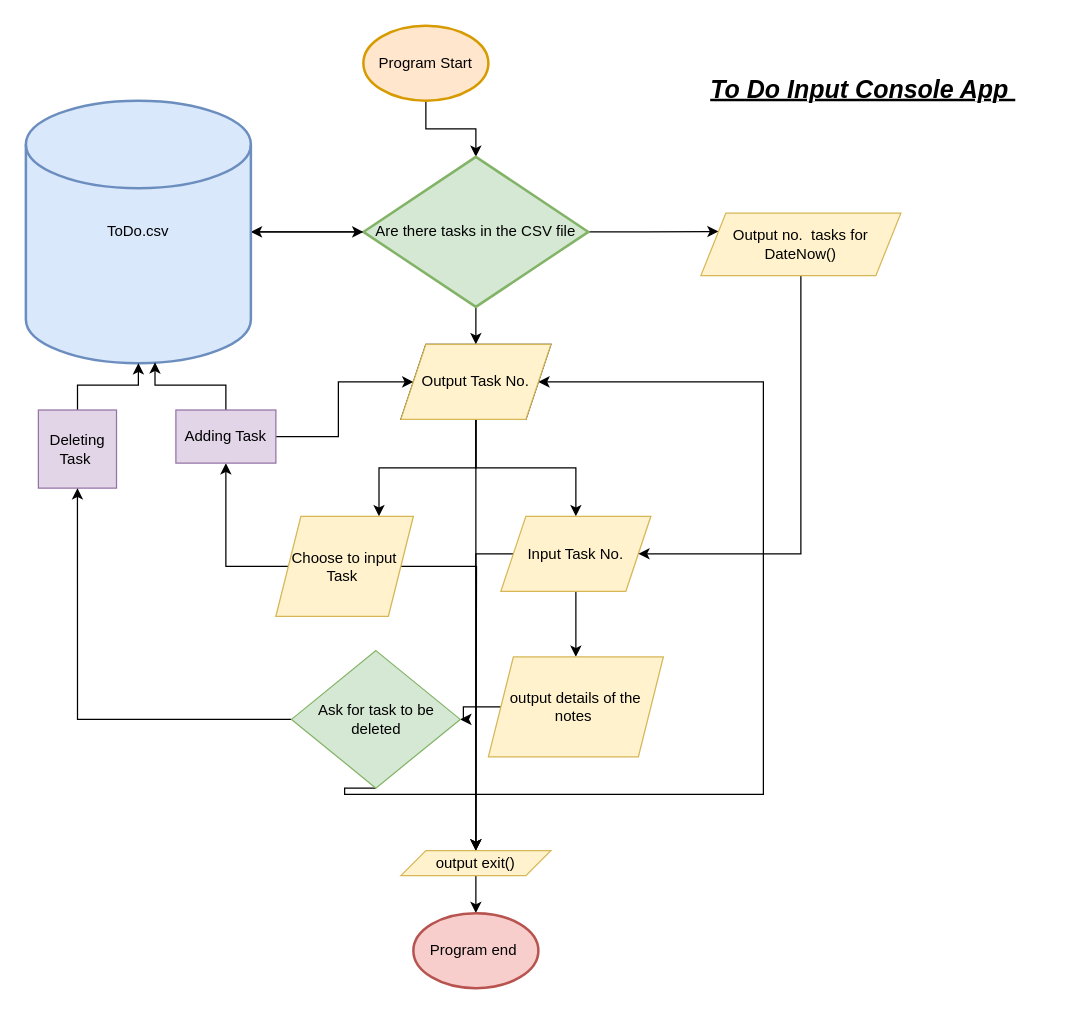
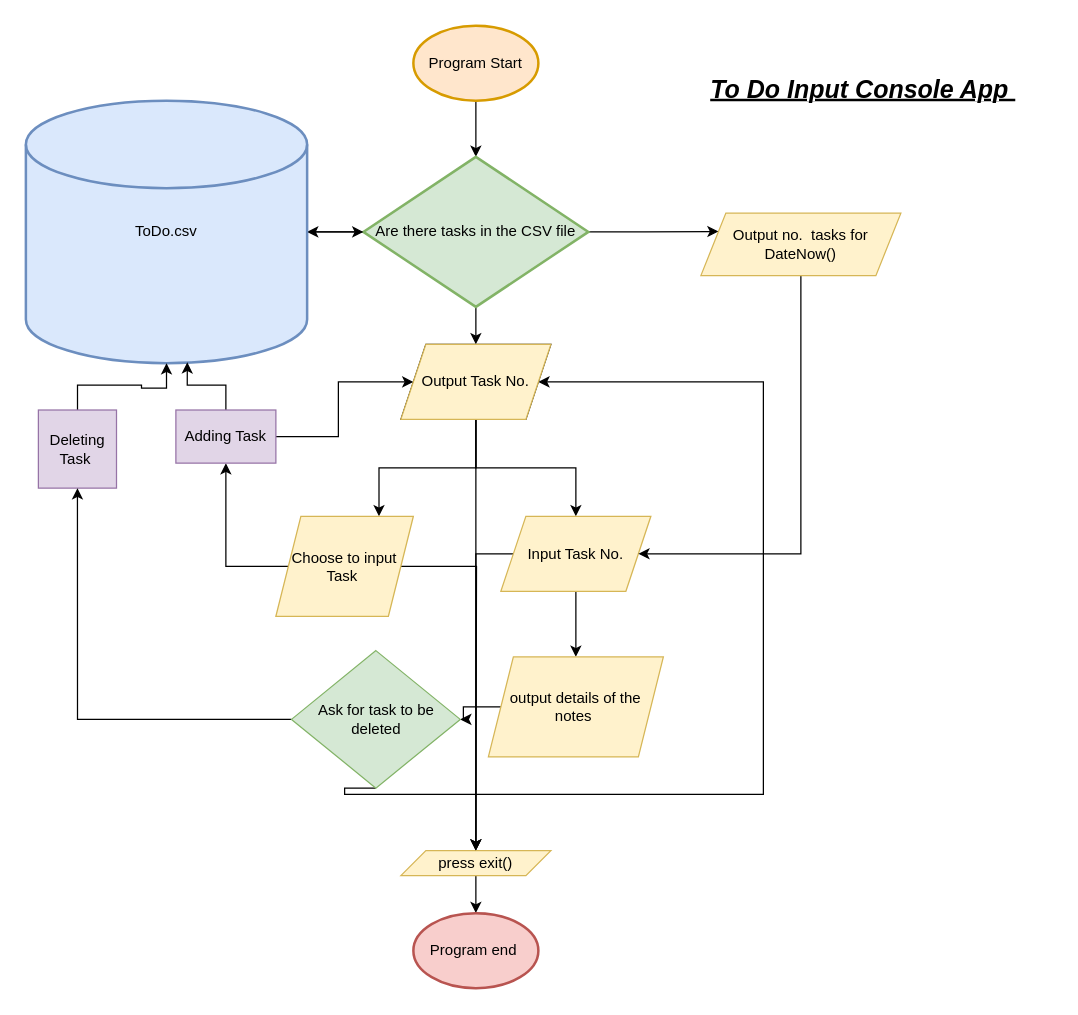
(426, 63) -> (476, 63)
(138, 232) -> (166, 232)
(476, 863) -> (476, 863)
